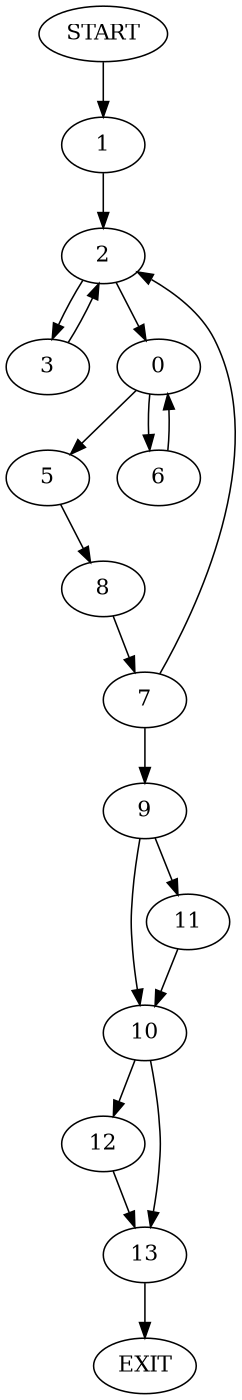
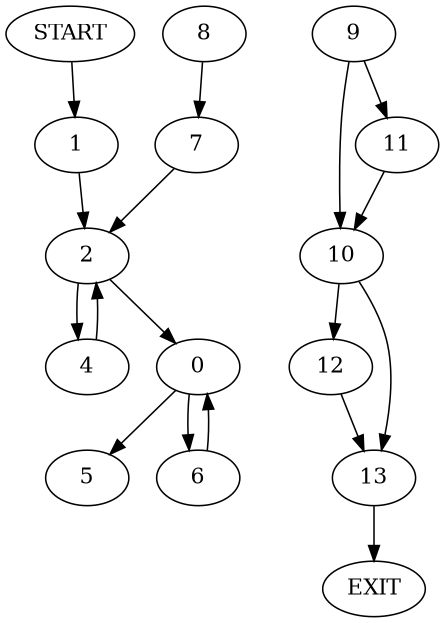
(48, 367) -> (87, 367)
(72, 527) -> none
(145, 748) -> none
